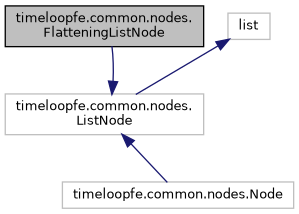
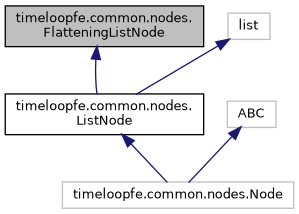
(113, 64) -> (96, 77)
(104, 114) -> (104, 114)
none -> (252, 114)
